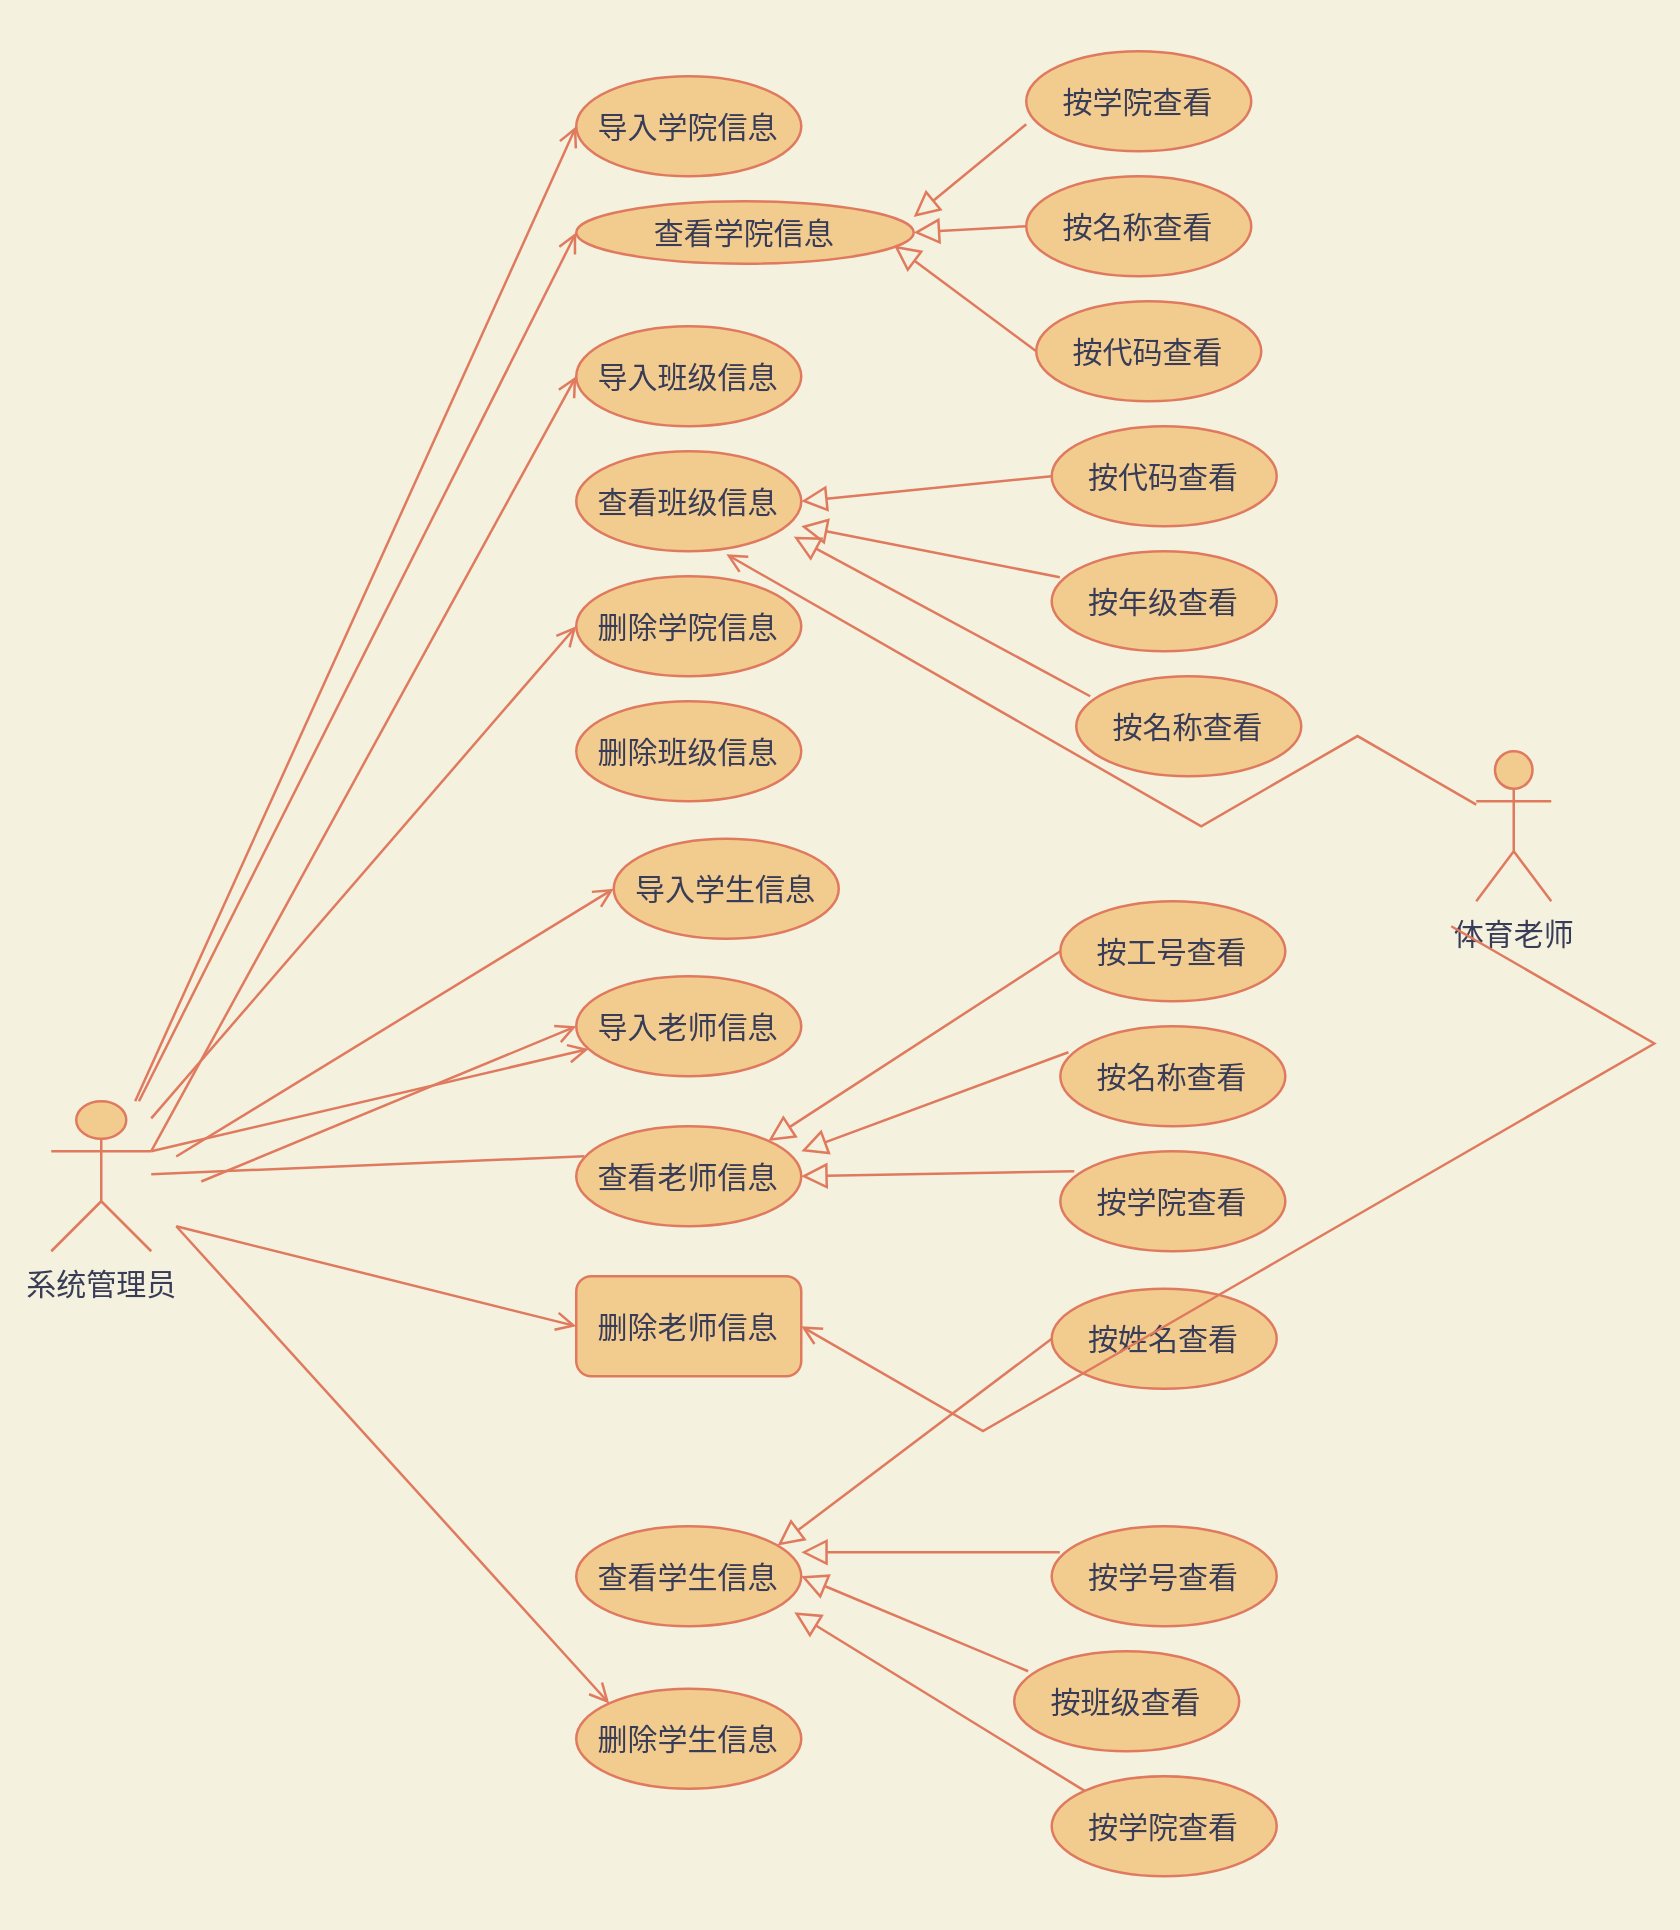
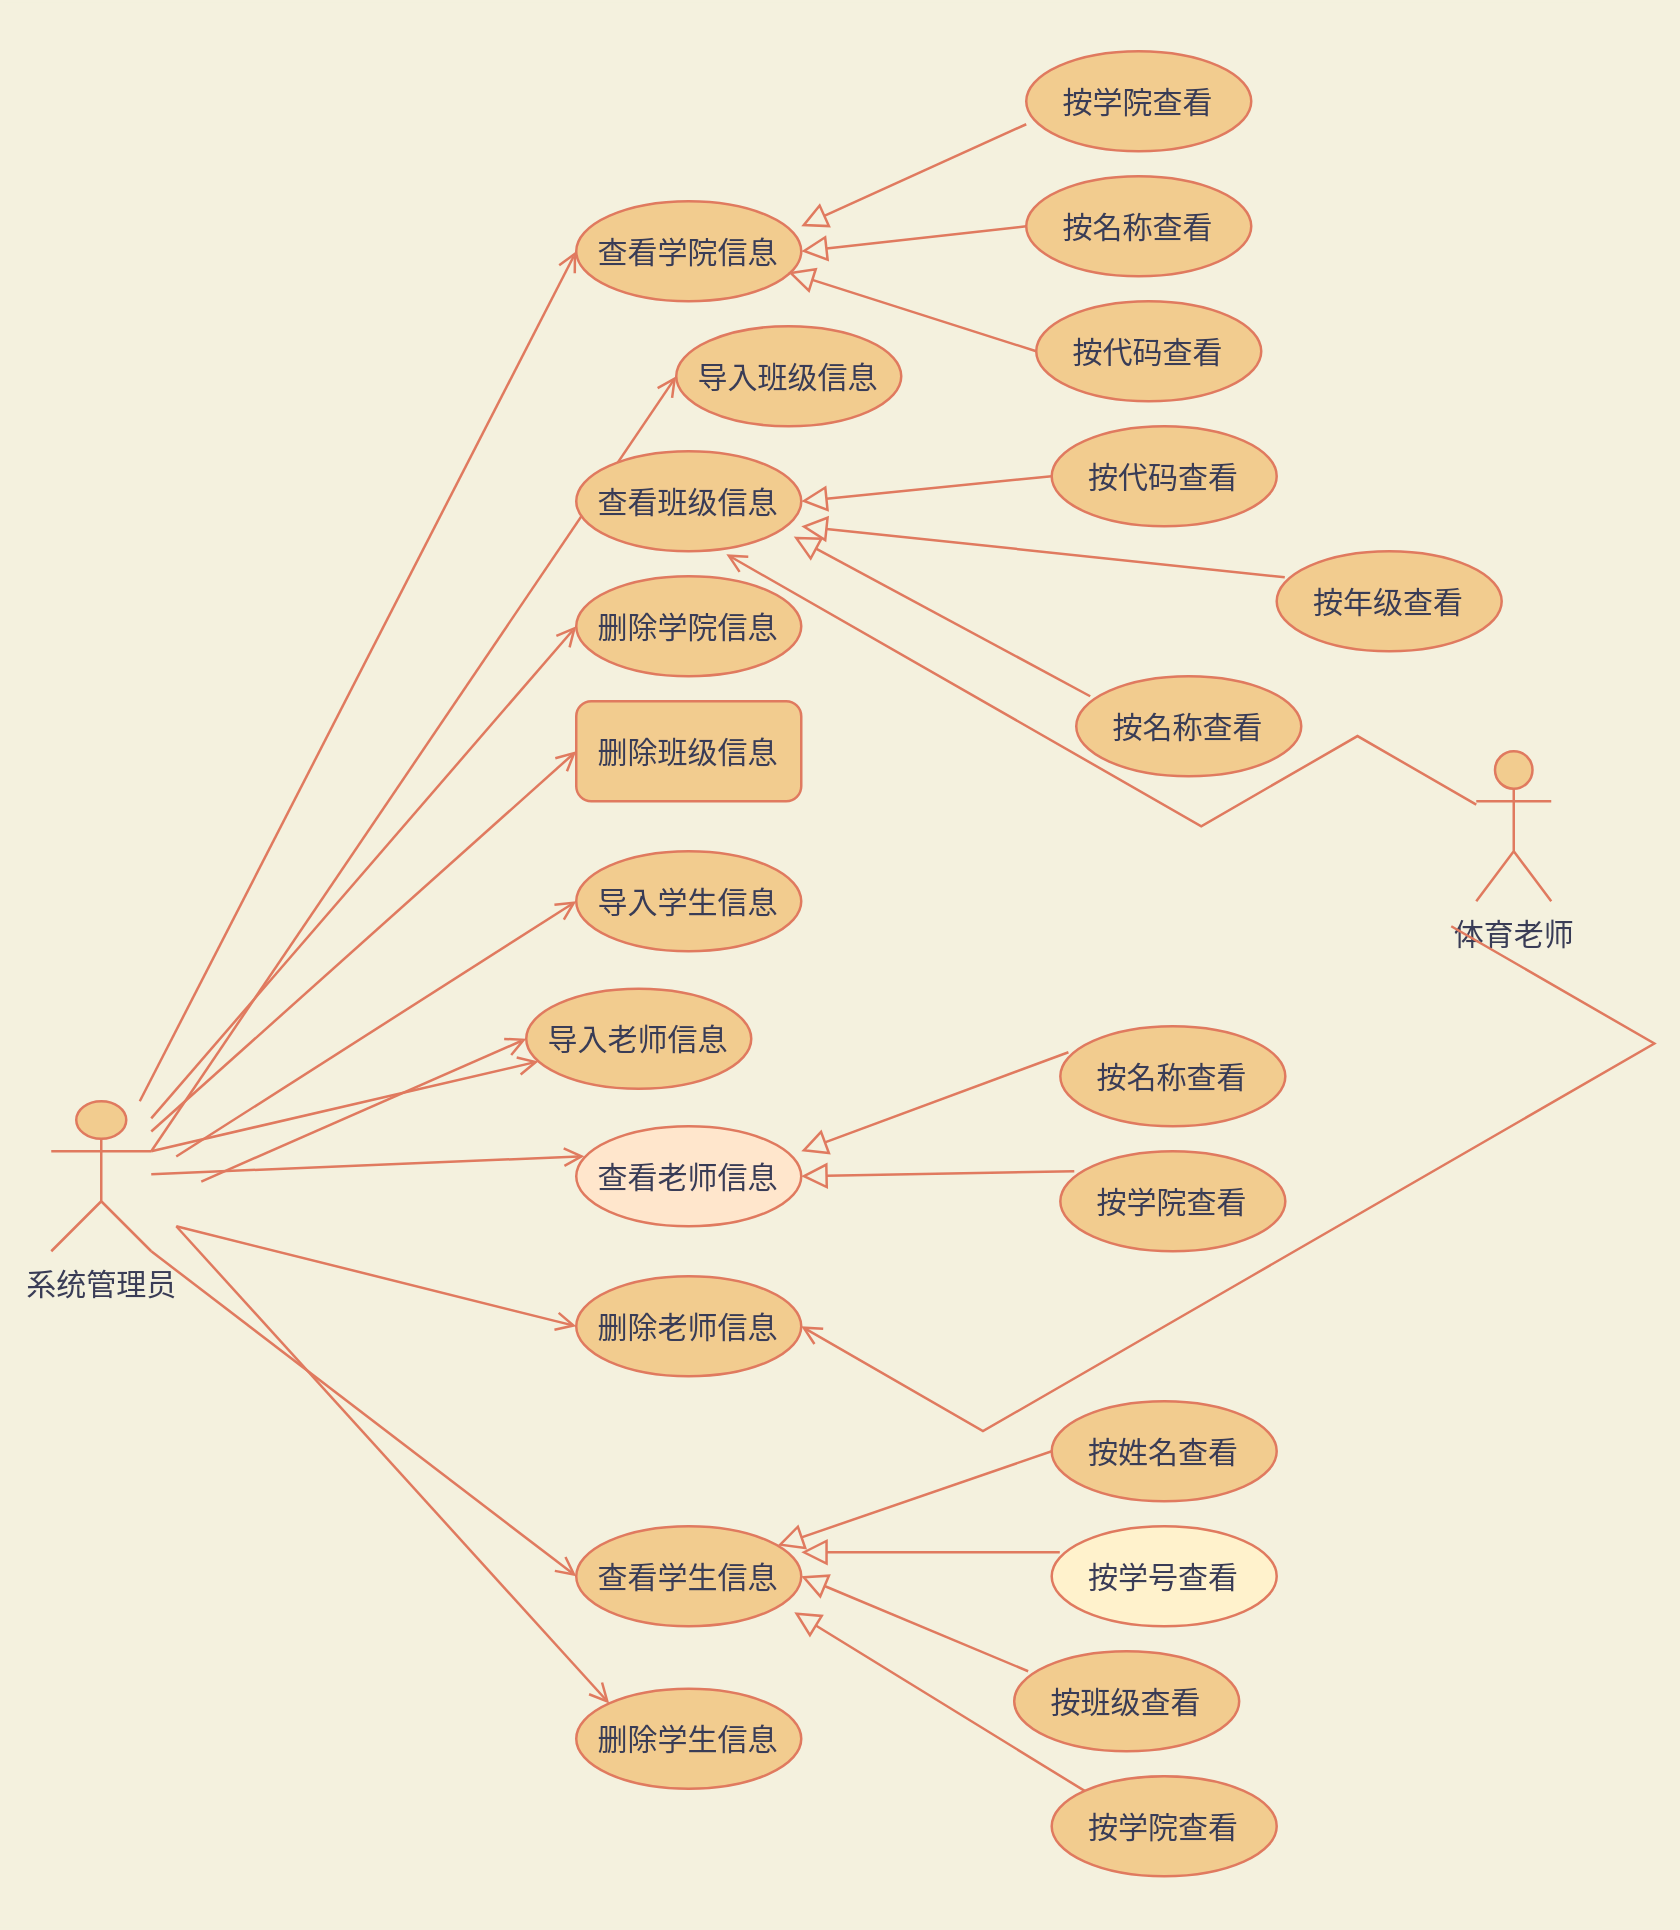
(689, 126) -> none
(745, 233) -> (689, 251)
(689, 376) -> (789, 376)
(1164, 601) -> (1389, 601)
(359, 607) -> none
(689, 751) -> (689, 751)
(726, 889) -> (689, 901)
none -> (383, 924)
(1173, 951) -> none
(689, 1026) -> (639, 1039)
(925, 1039) -> none
(577, 1157) -> (575, 1157)
(689, 1176) -> (689, 1176)
(689, 1326) -> (689, 1326)
(1164, 1339) -> (1164, 1451)
none -> (448, 1478)
(1164, 1576) -> (1164, 1576)
